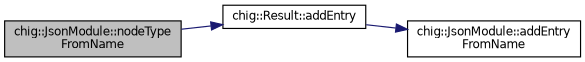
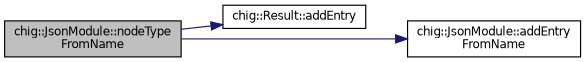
(381, 26) -> (288, 39)
